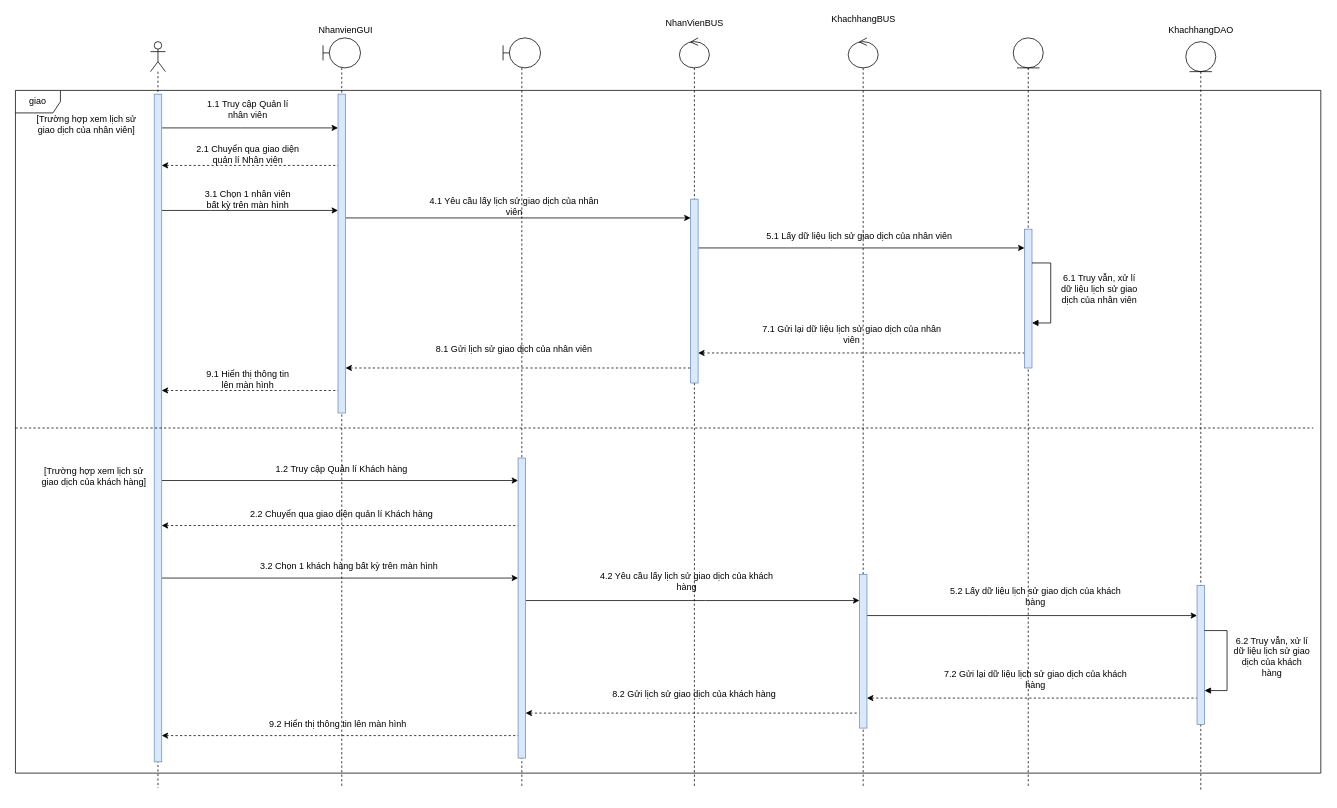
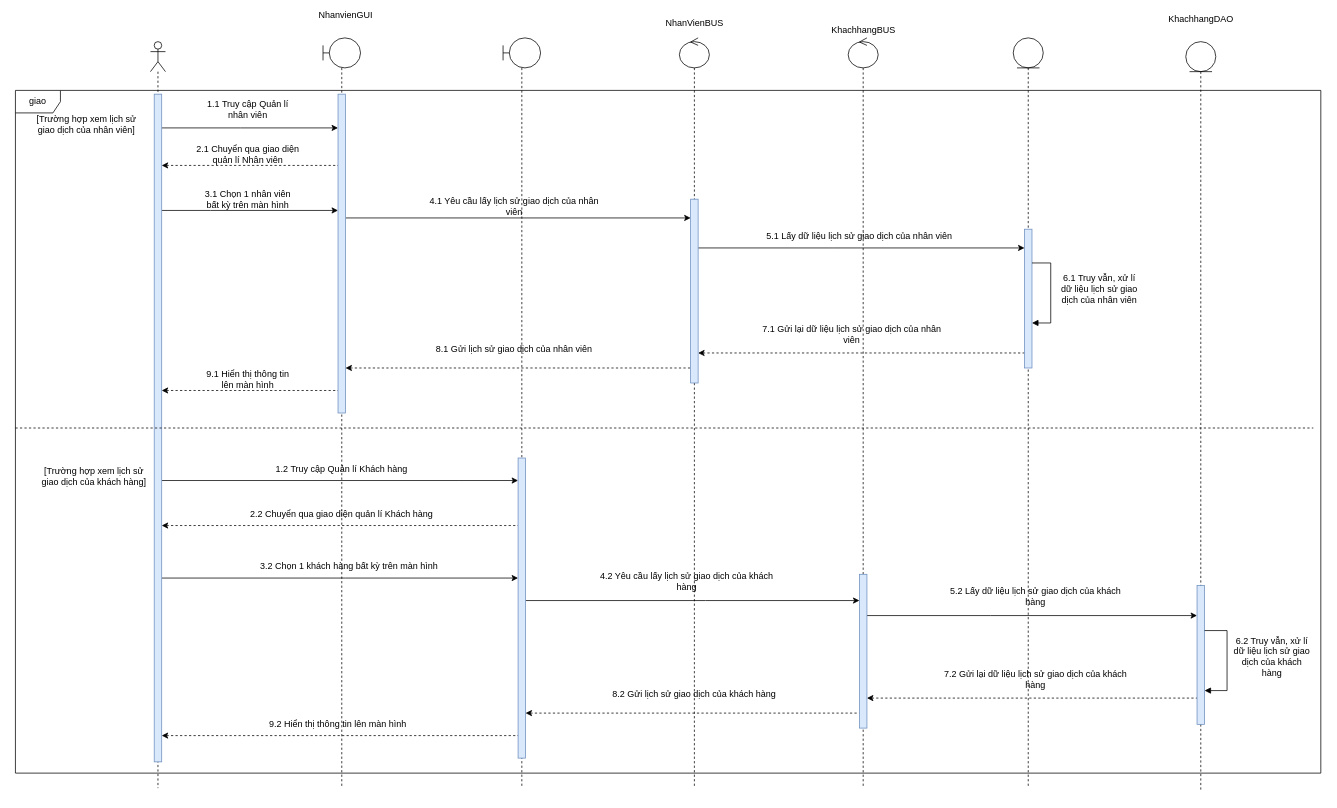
(863, 19) -> (863, 30)
(345, 30) -> (345, 15)
(1200, 30) -> (1200, 19)
